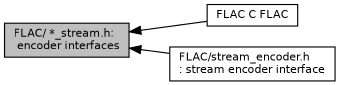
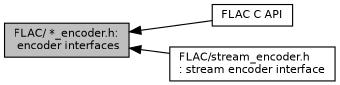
(252, 15) -> (252, 15)
(67, 40) -> (67, 40)
